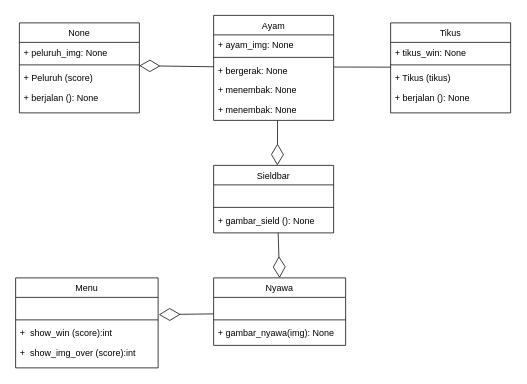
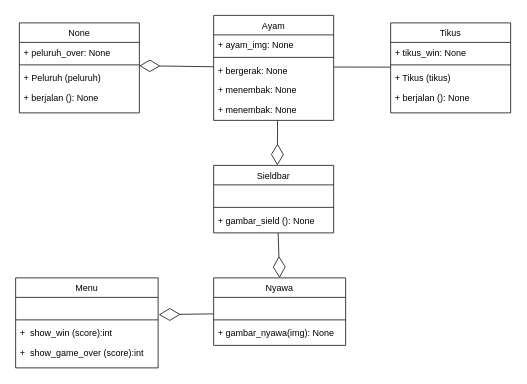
(65, 53) -> (69, 53)
(63, 78) -> (66, 78)
(84, 353) -> (88, 353)
